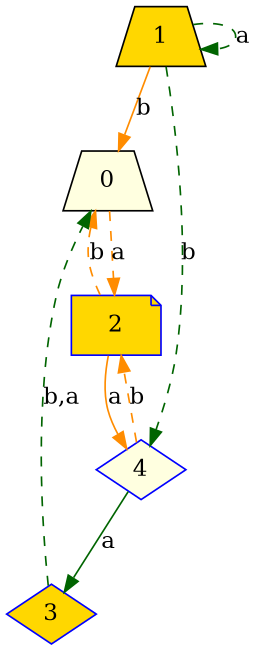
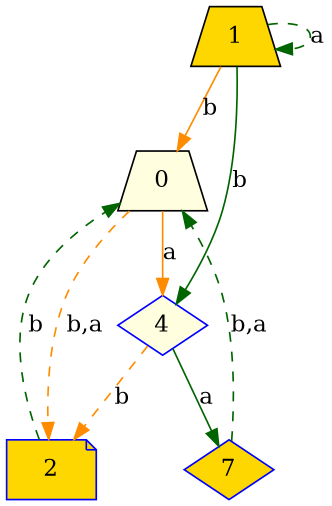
(182, 249) -> (229, 183)
(119, 253) -> (85, 325)
(89, 262) -> (24, 311)
(106, 396) -> (163, 245)
(51, 614) -> (229, 470)
